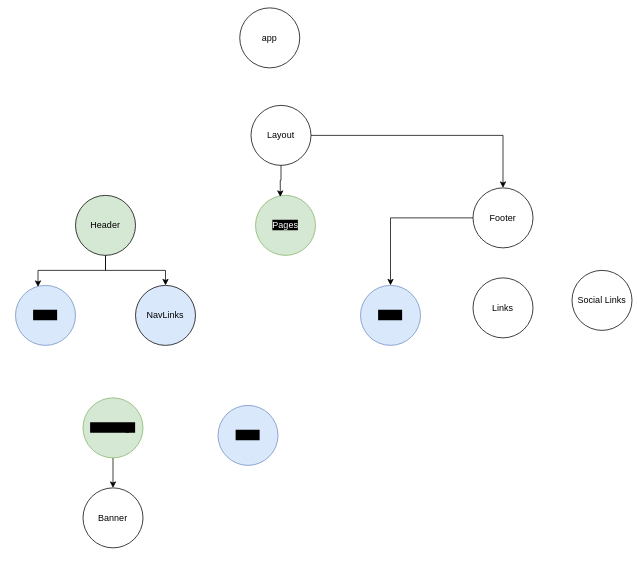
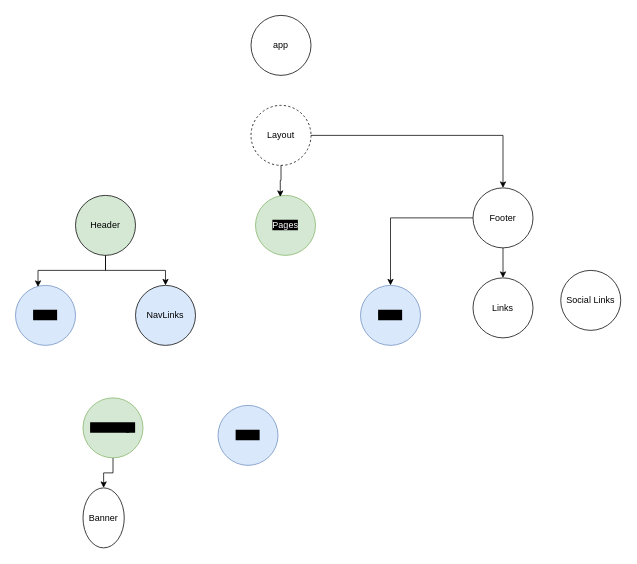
(270, 38) -> (281, 45)
(281, 135) -> (281, 135)
none -> (503, 271)
(602, 300) -> (591, 300)
(113, 518) -> (104, 518)
